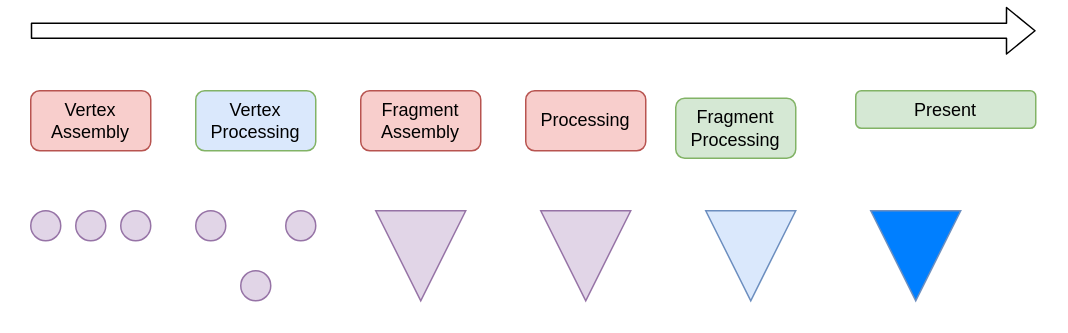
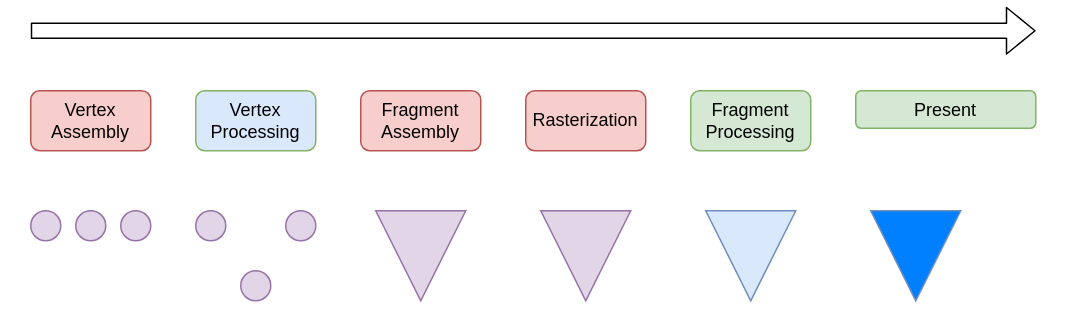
(586, 121) -> (586, 121)
(736, 128) -> (751, 121)
